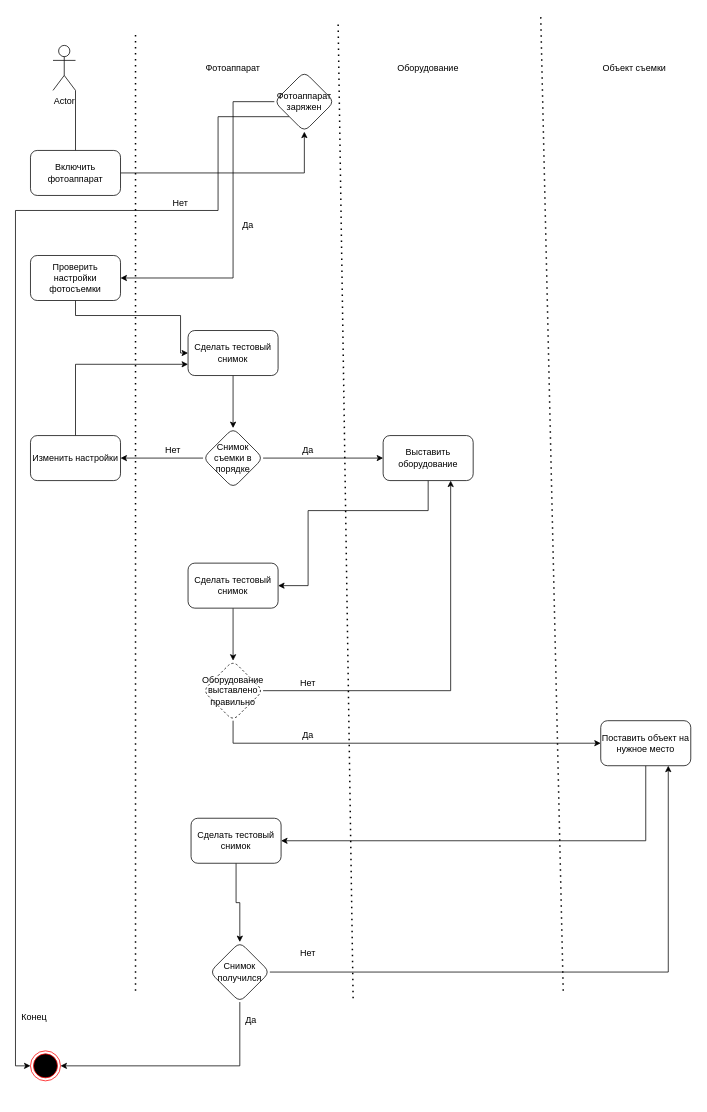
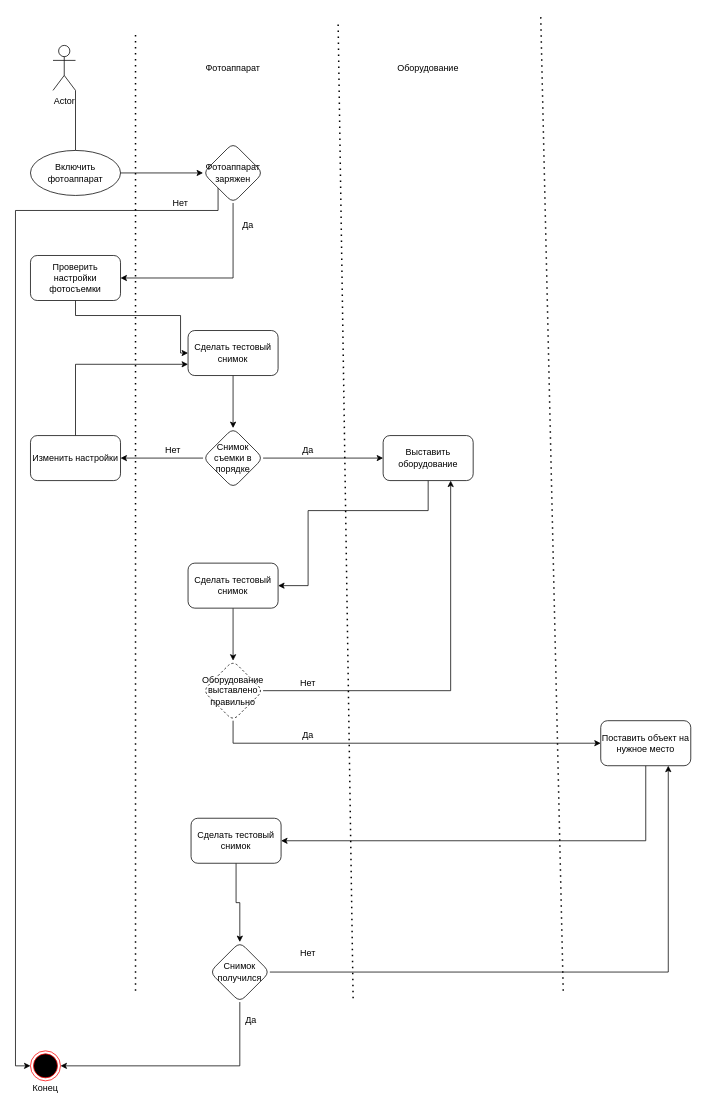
(634, 68) -> none
(304, 102) -> (233, 173)
(75, 173) -> (75, 173)
(34, 1017) -> (45, 1088)
